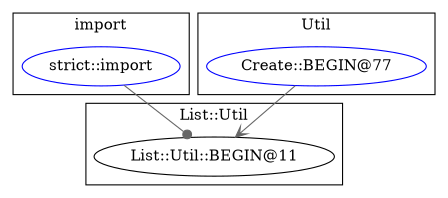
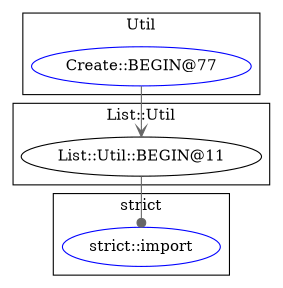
(101, 26) -> (141, 206)
(157, 111) -> (141, 200)
